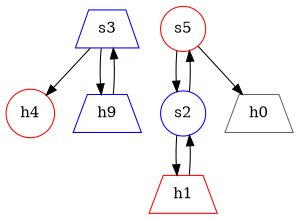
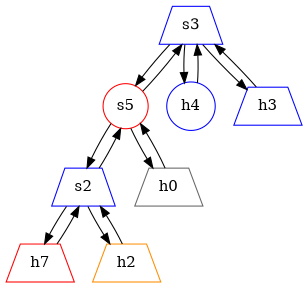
none -> (156, 60)
none -> (198, 69)
none -> (160, 73)
(30, 113) -> (191, 106)
(107, 113) -> (268, 106)
(183, 113) -> (83, 187)
none -> (156, 150)
(183, 194) -> (40, 263)
none -> (127, 263)
